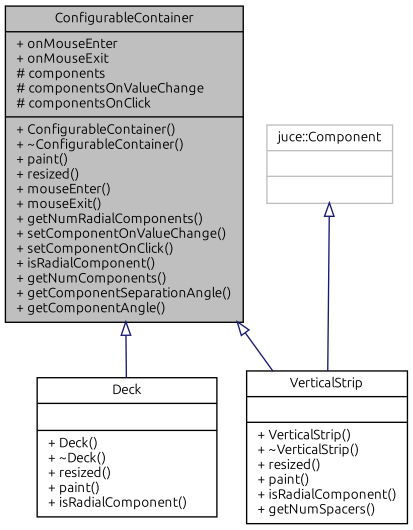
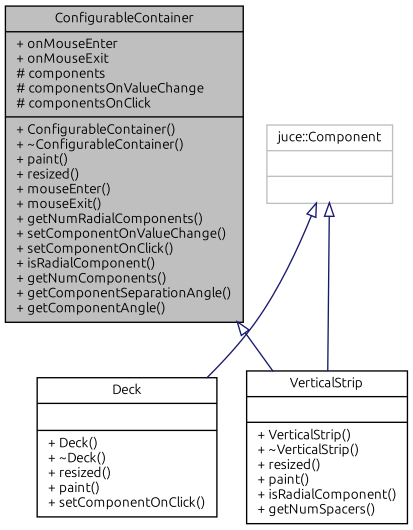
(126, 357) -> (268, 303)
(118, 503) -> (127, 503)
